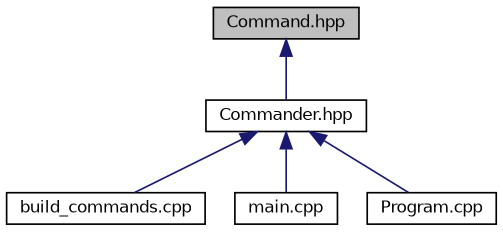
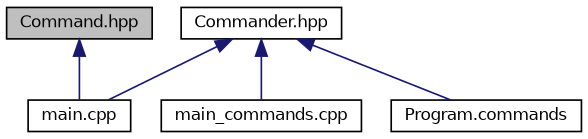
(286, 78) -> (79, 78)
(106, 208) -> (261, 116)
(432, 208) -> (486, 116)
